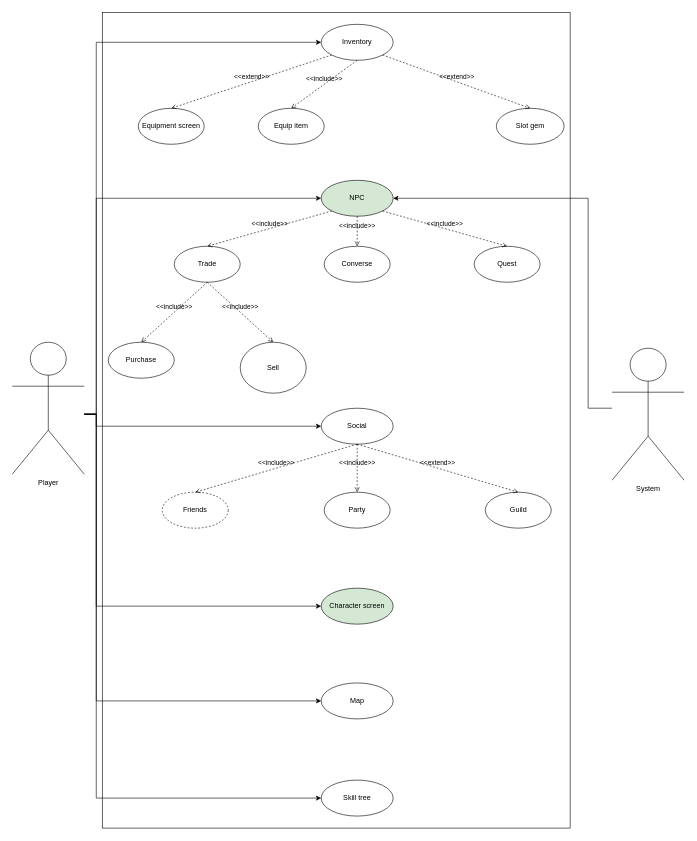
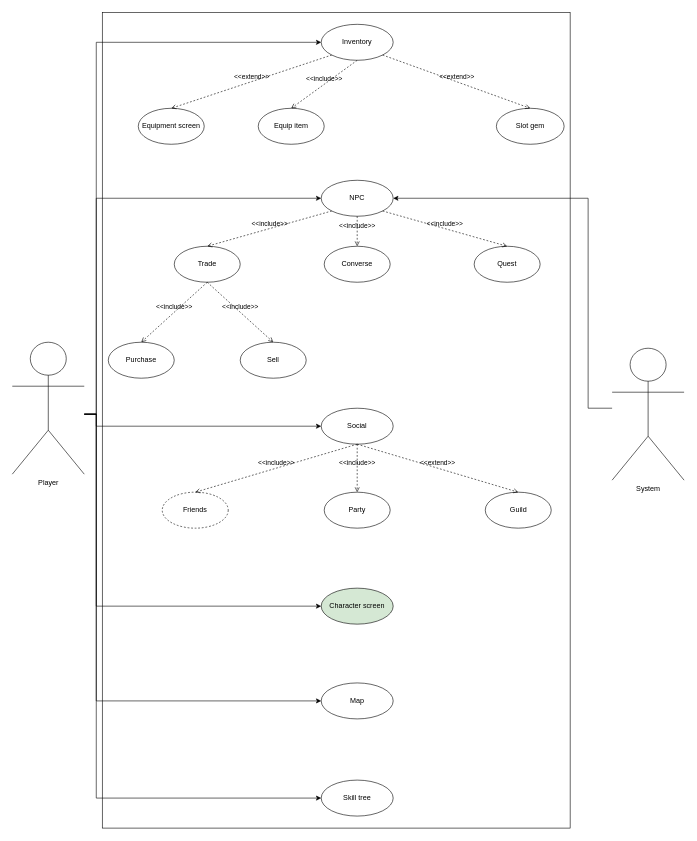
(357, 198) -> (357, 198)
(273, 368) -> (273, 360)
